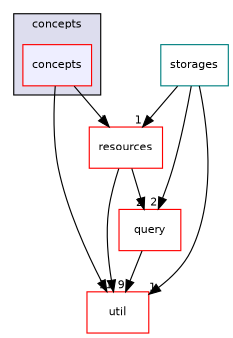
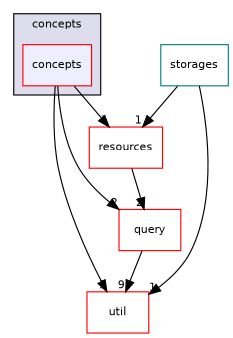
(180, 143) -> (71, 150)
(107, 224) -> none
